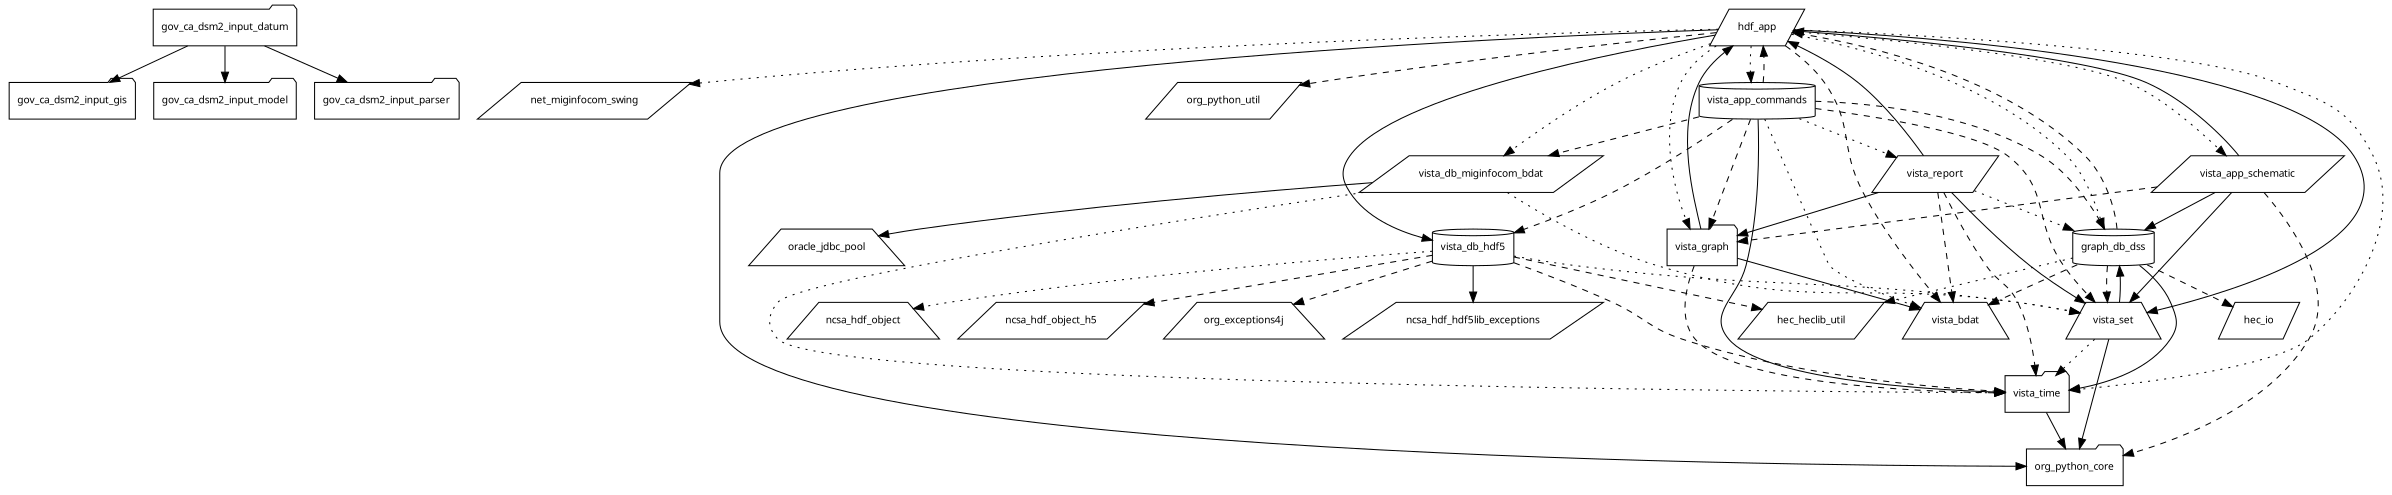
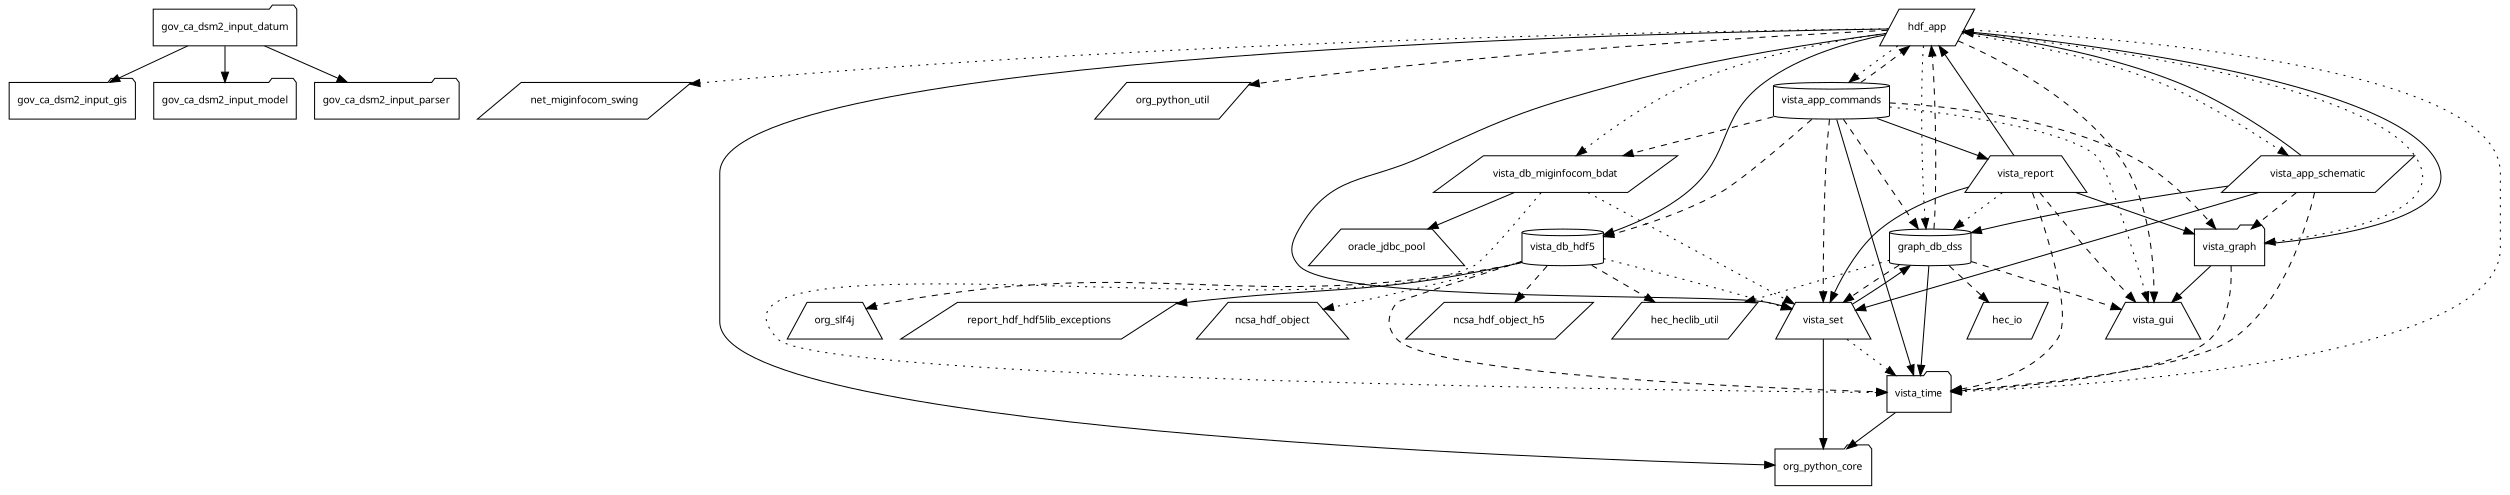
(1839, 134) -> (1915, 132)
(1935, 174) -> (2026, 174)
(1244, 321) -> (835, 321)
(1473, 321) -> (1039, 321)
(1956, 321) -> (2153, 321)
(2294, 360) -> (2205, 352)
